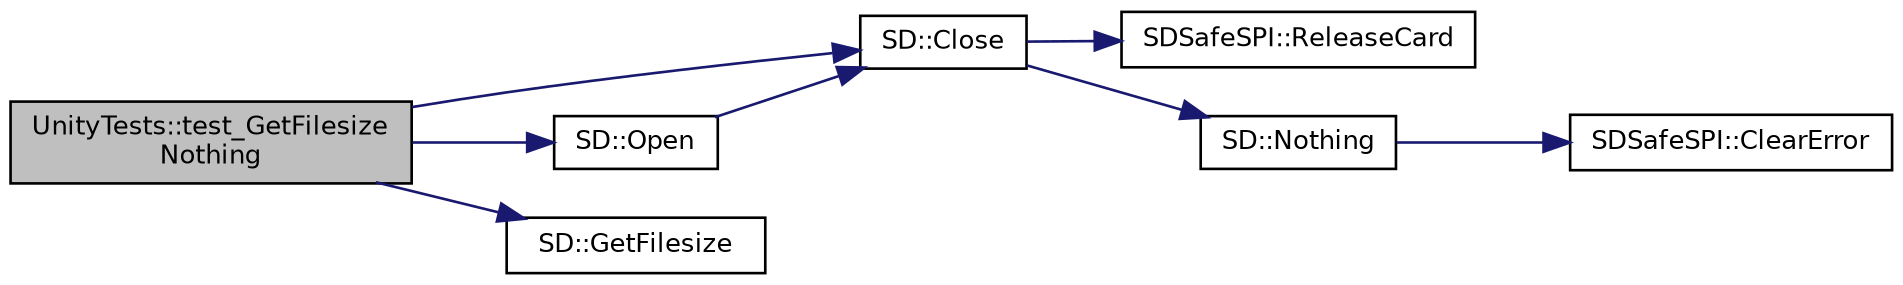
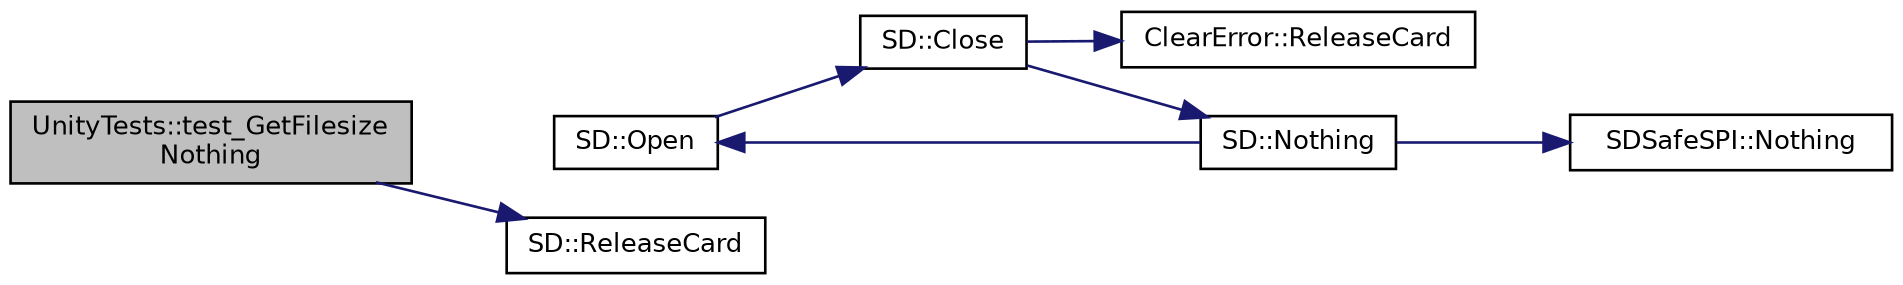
(1298, 40) -> (1298, 40)
(622, 77) -> none
(470, 142) -> (973, 142)
(1731, 142) -> (1731, 142)
(636, 245) -> (636, 245)
